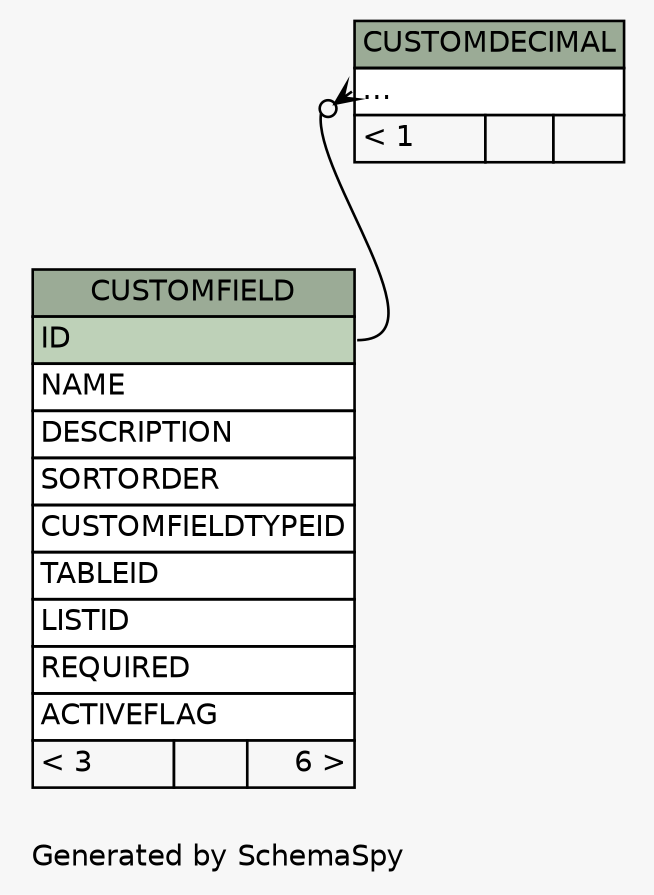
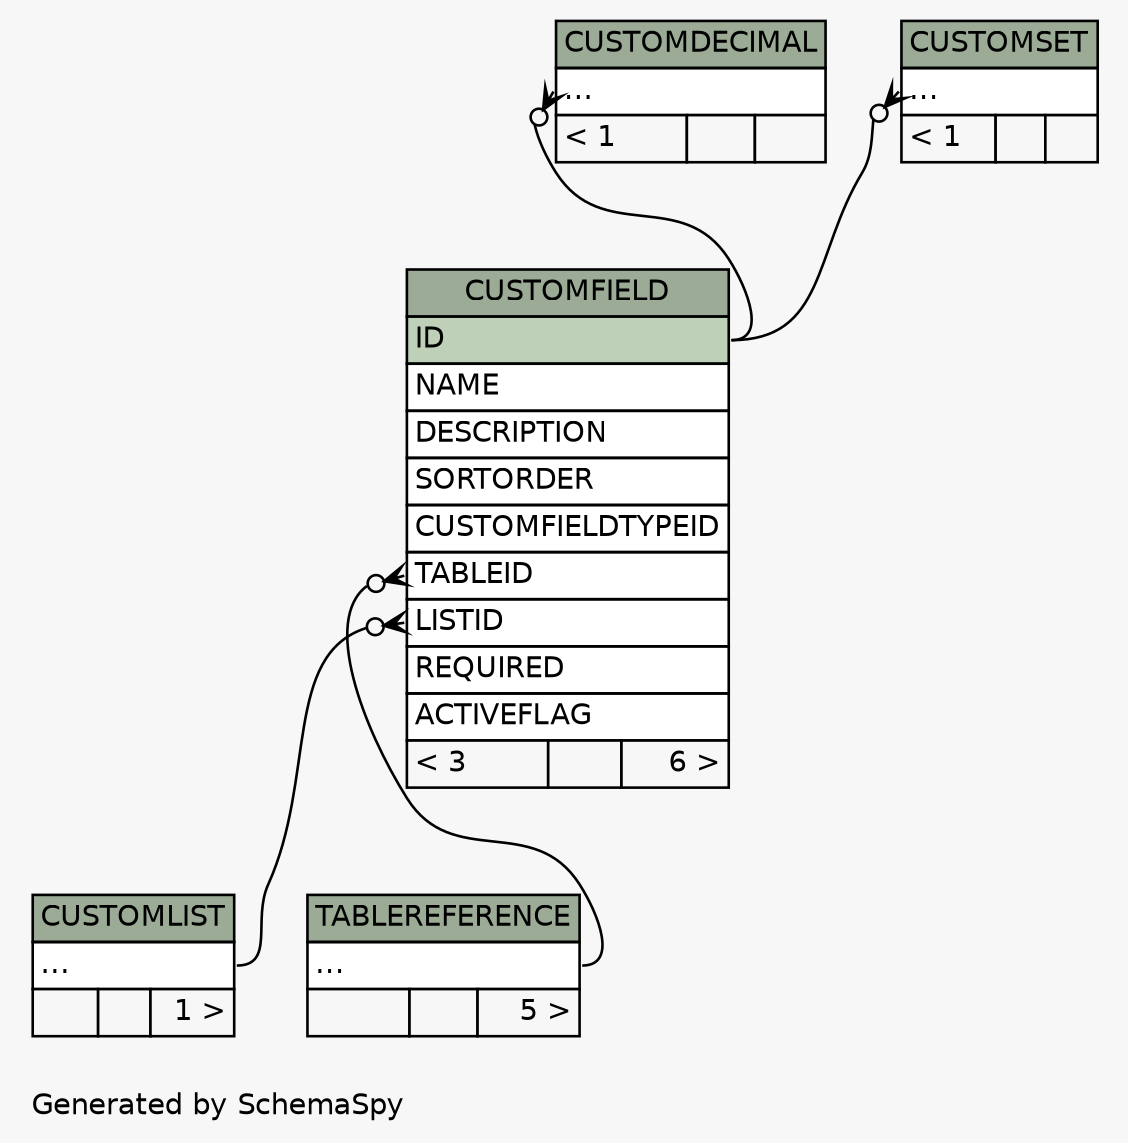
none -> (998, 92)
none -> (132, 966)
none -> (444, 966)
